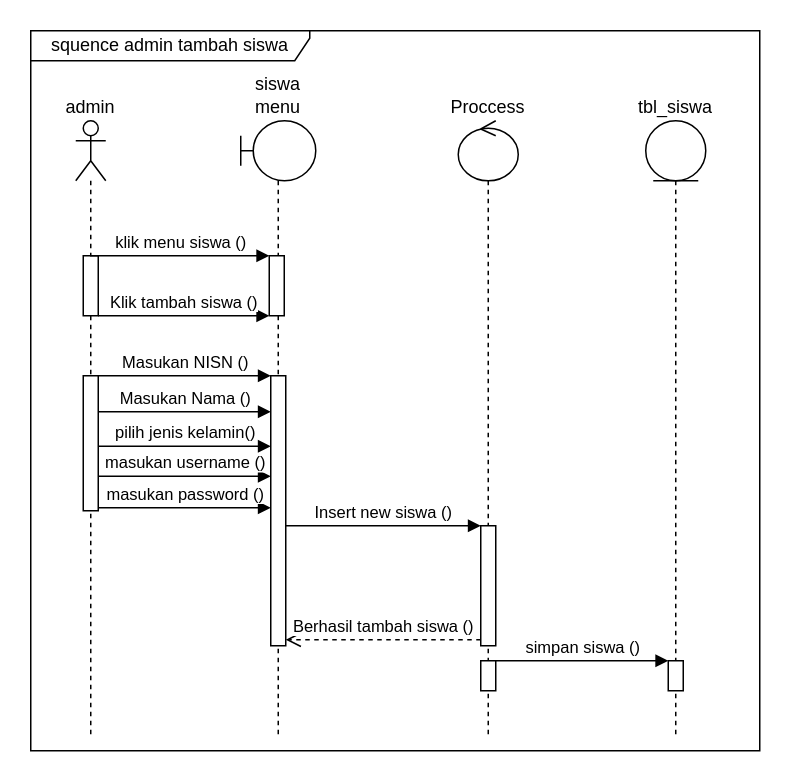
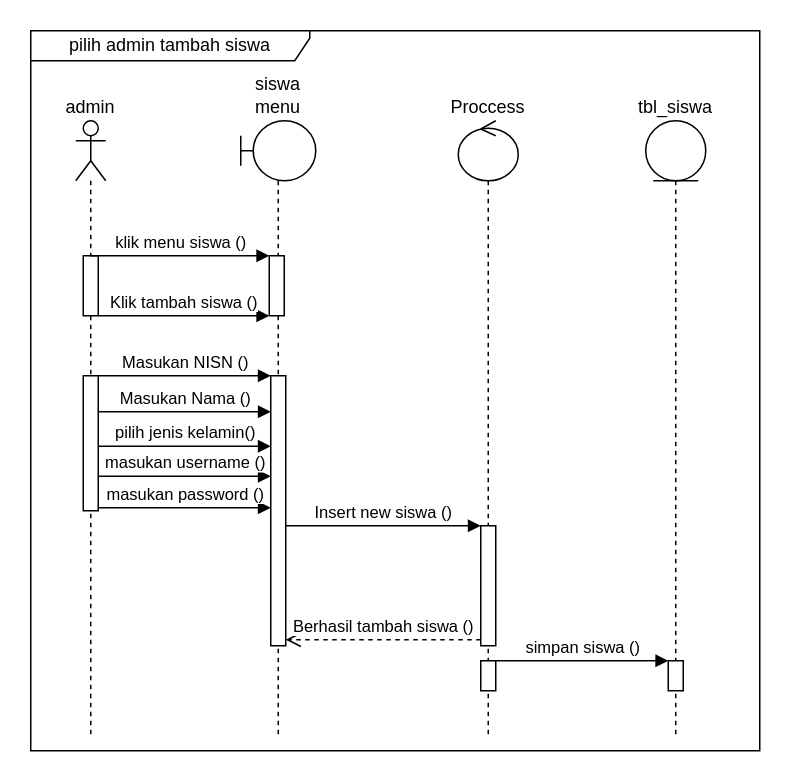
(170, 46) -> (170, 46)
